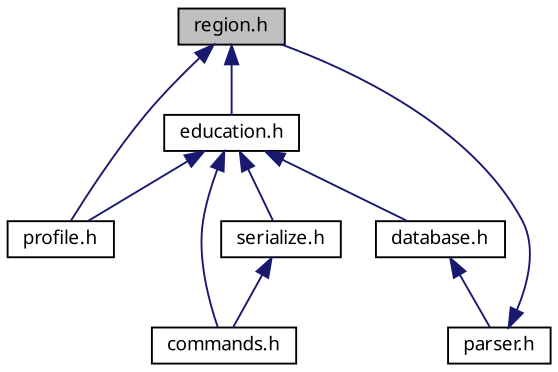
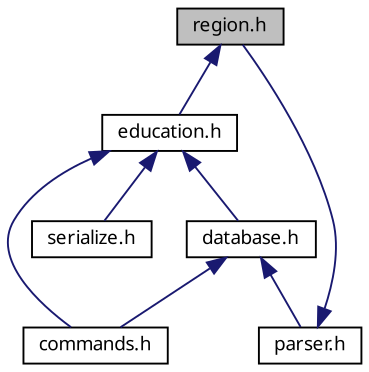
(61, 239) -> none
(248, 301) -> (165, 298)
